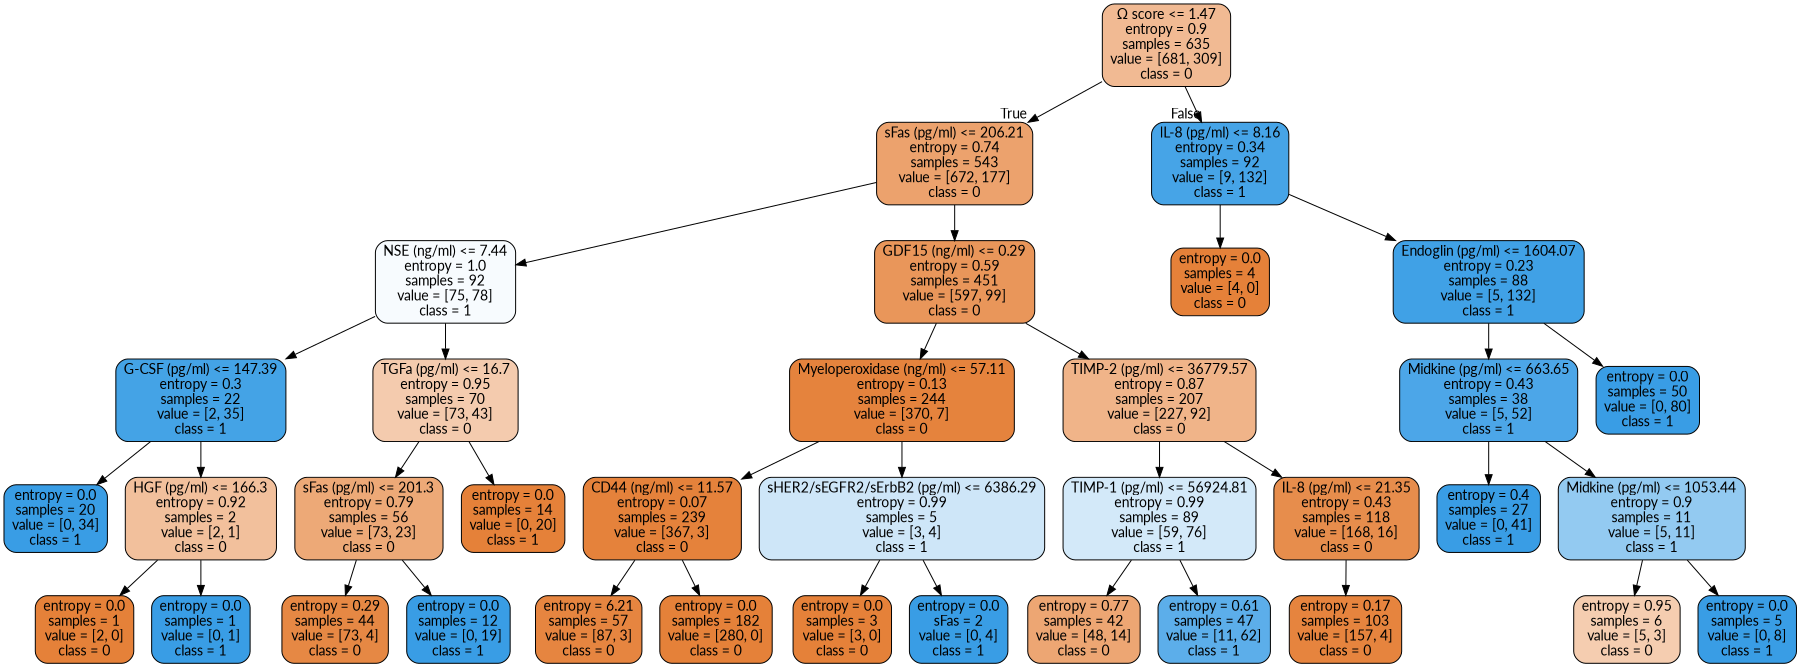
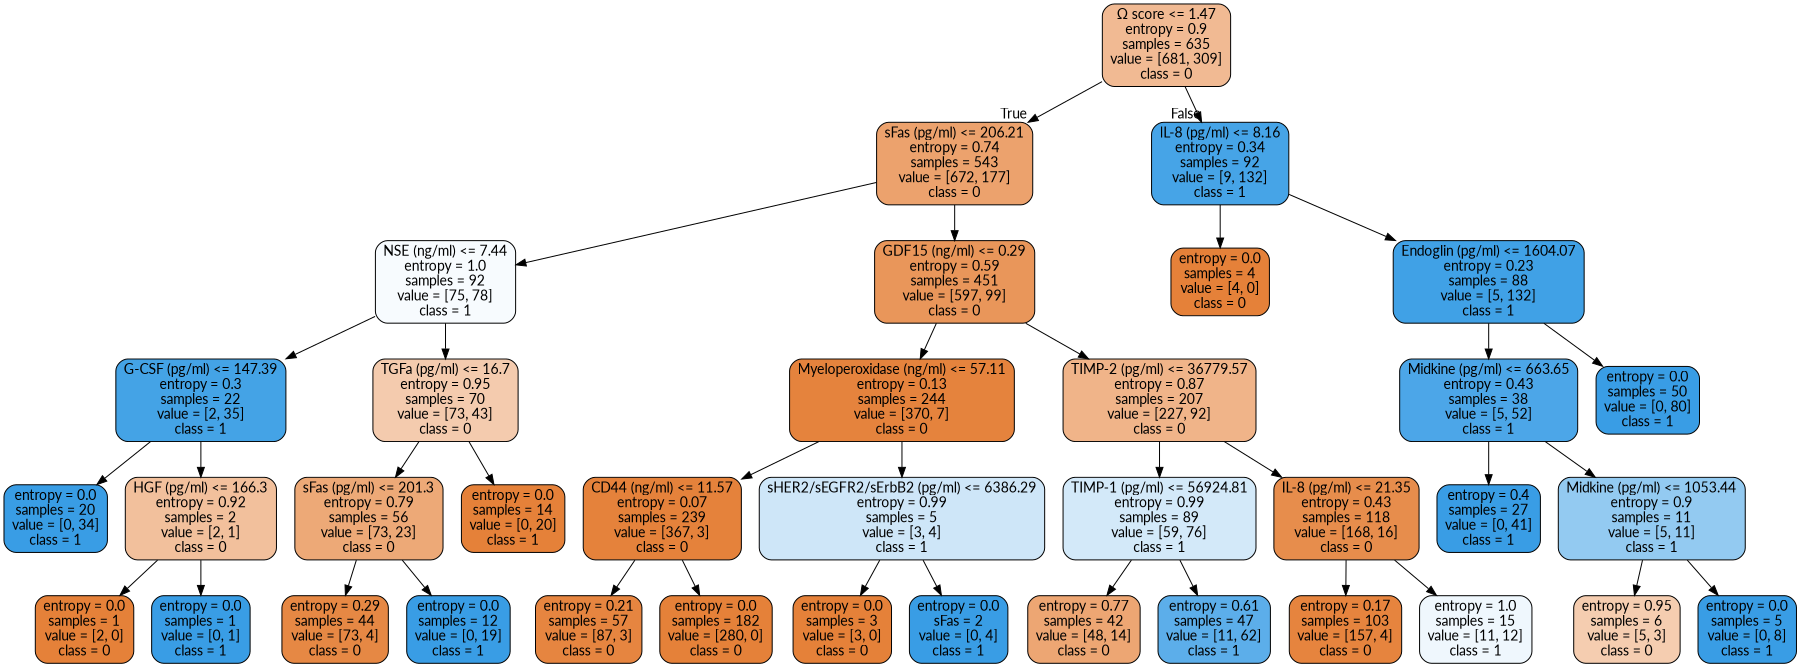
(589, 629) -> (589, 629)
none -> (1476, 629)
